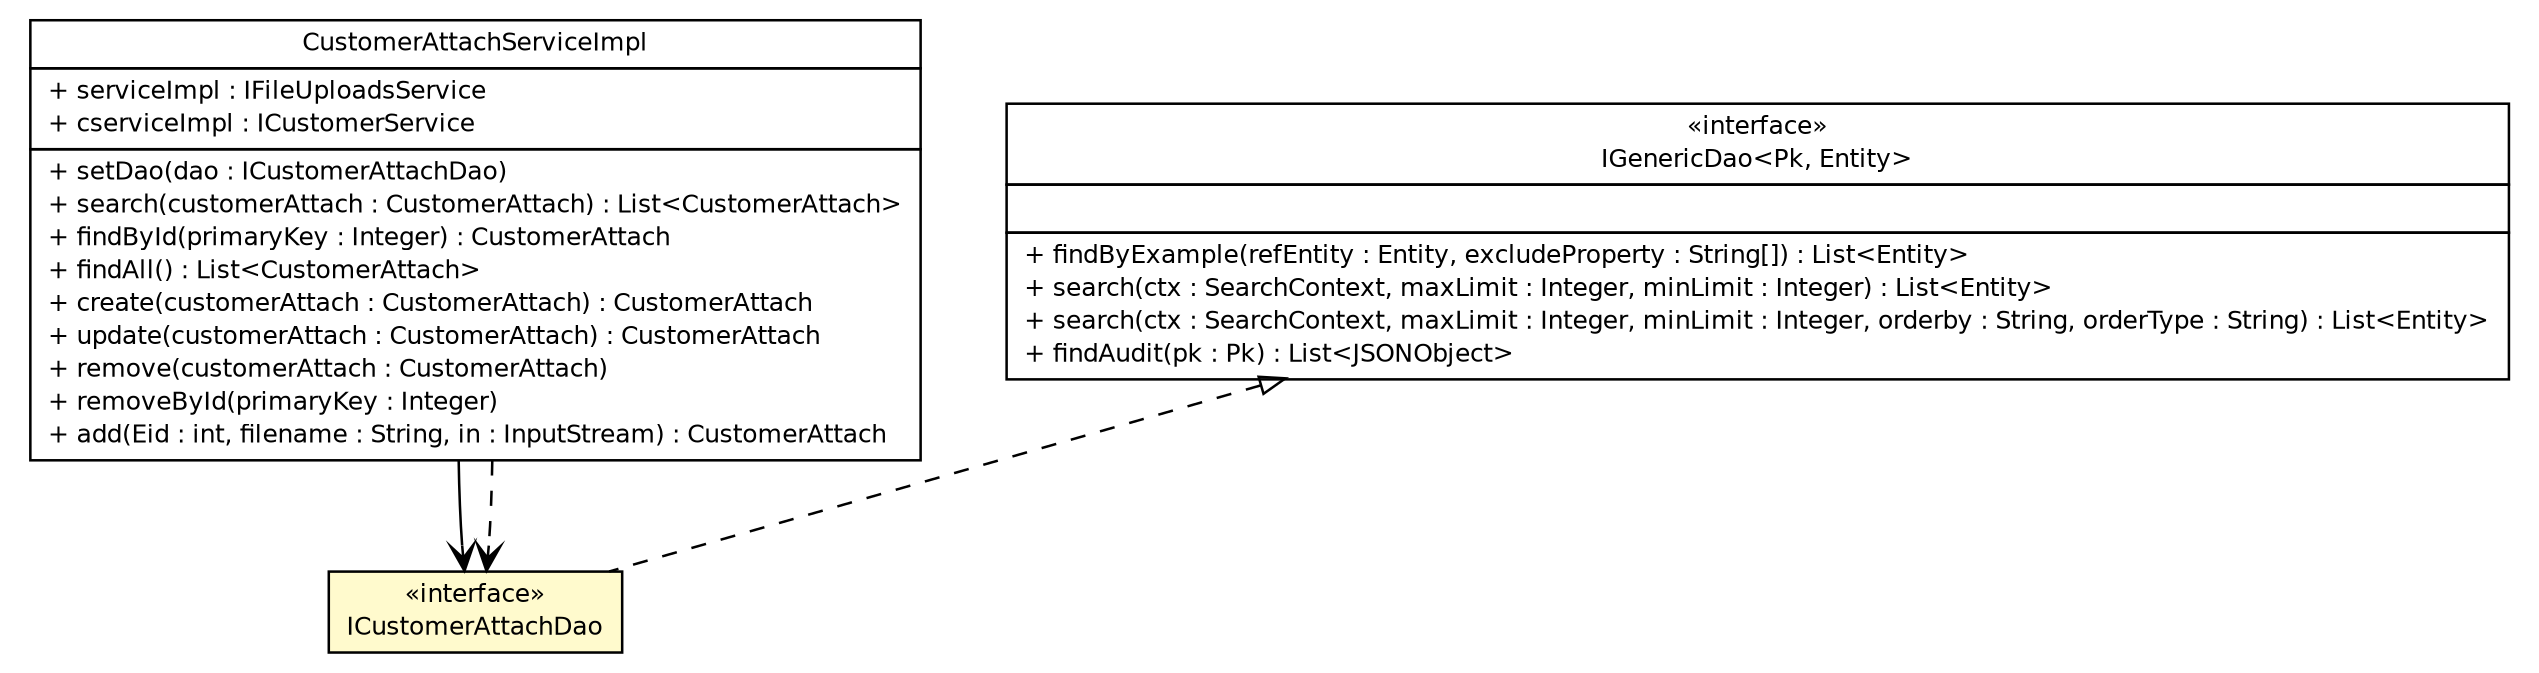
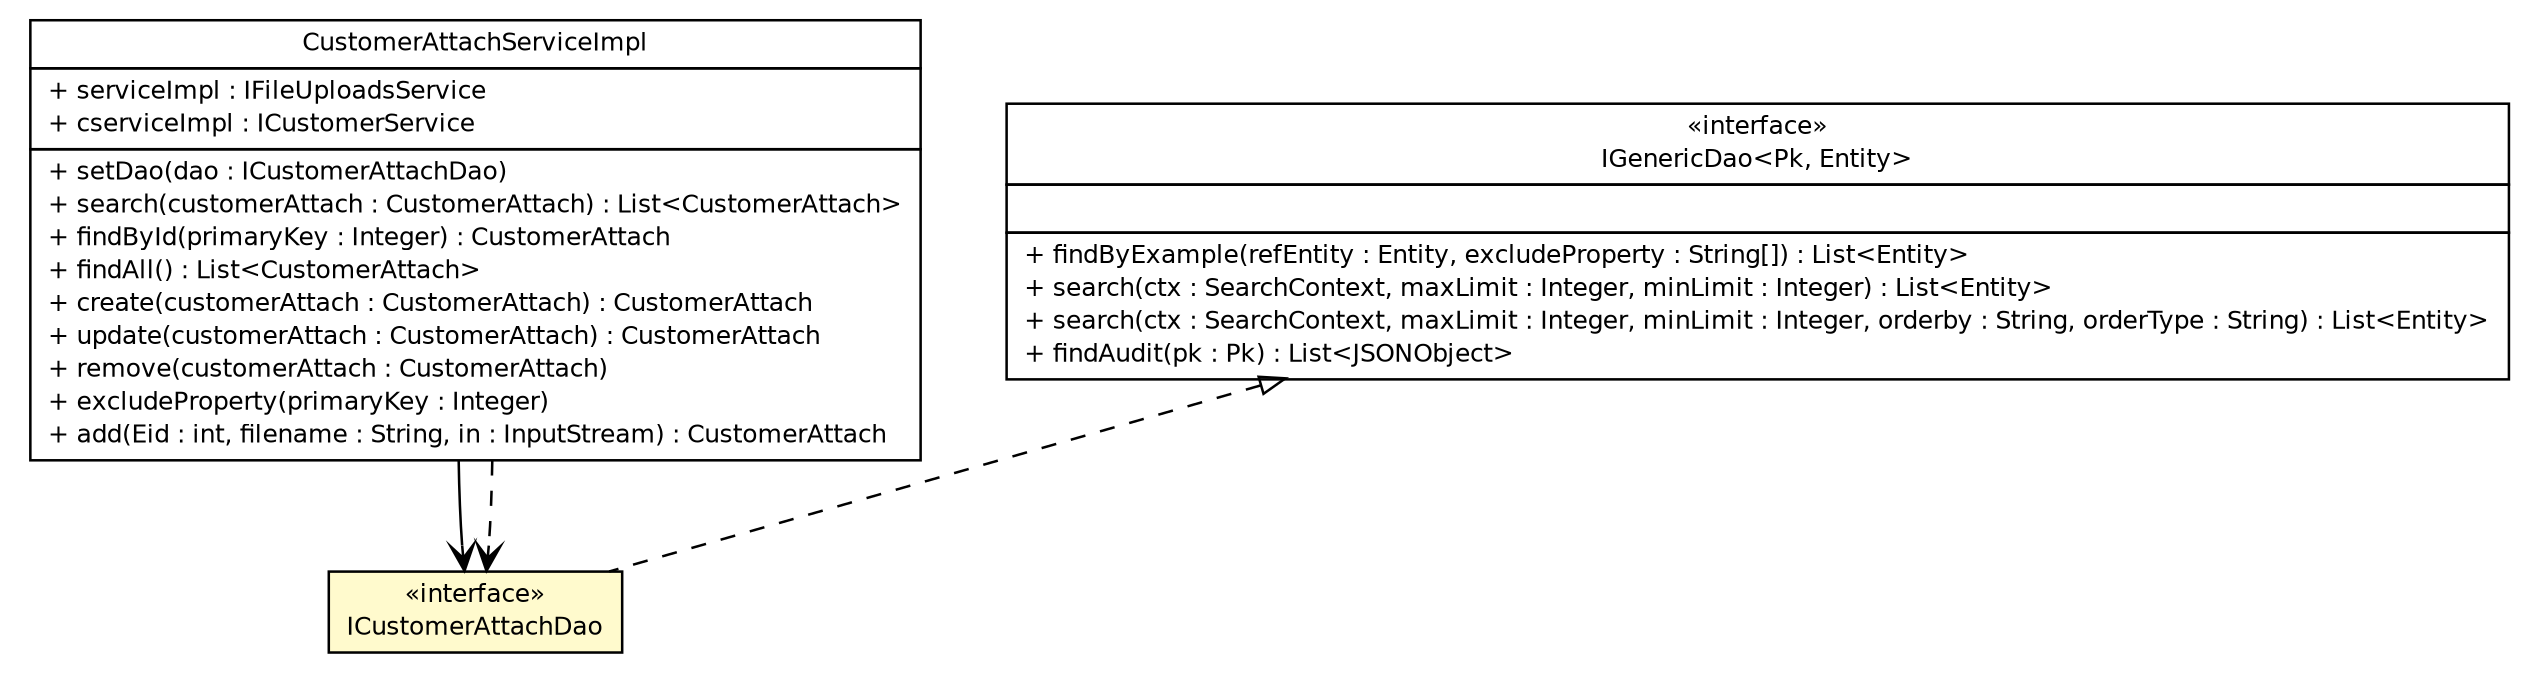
(273, 402) -> (300, 402)
